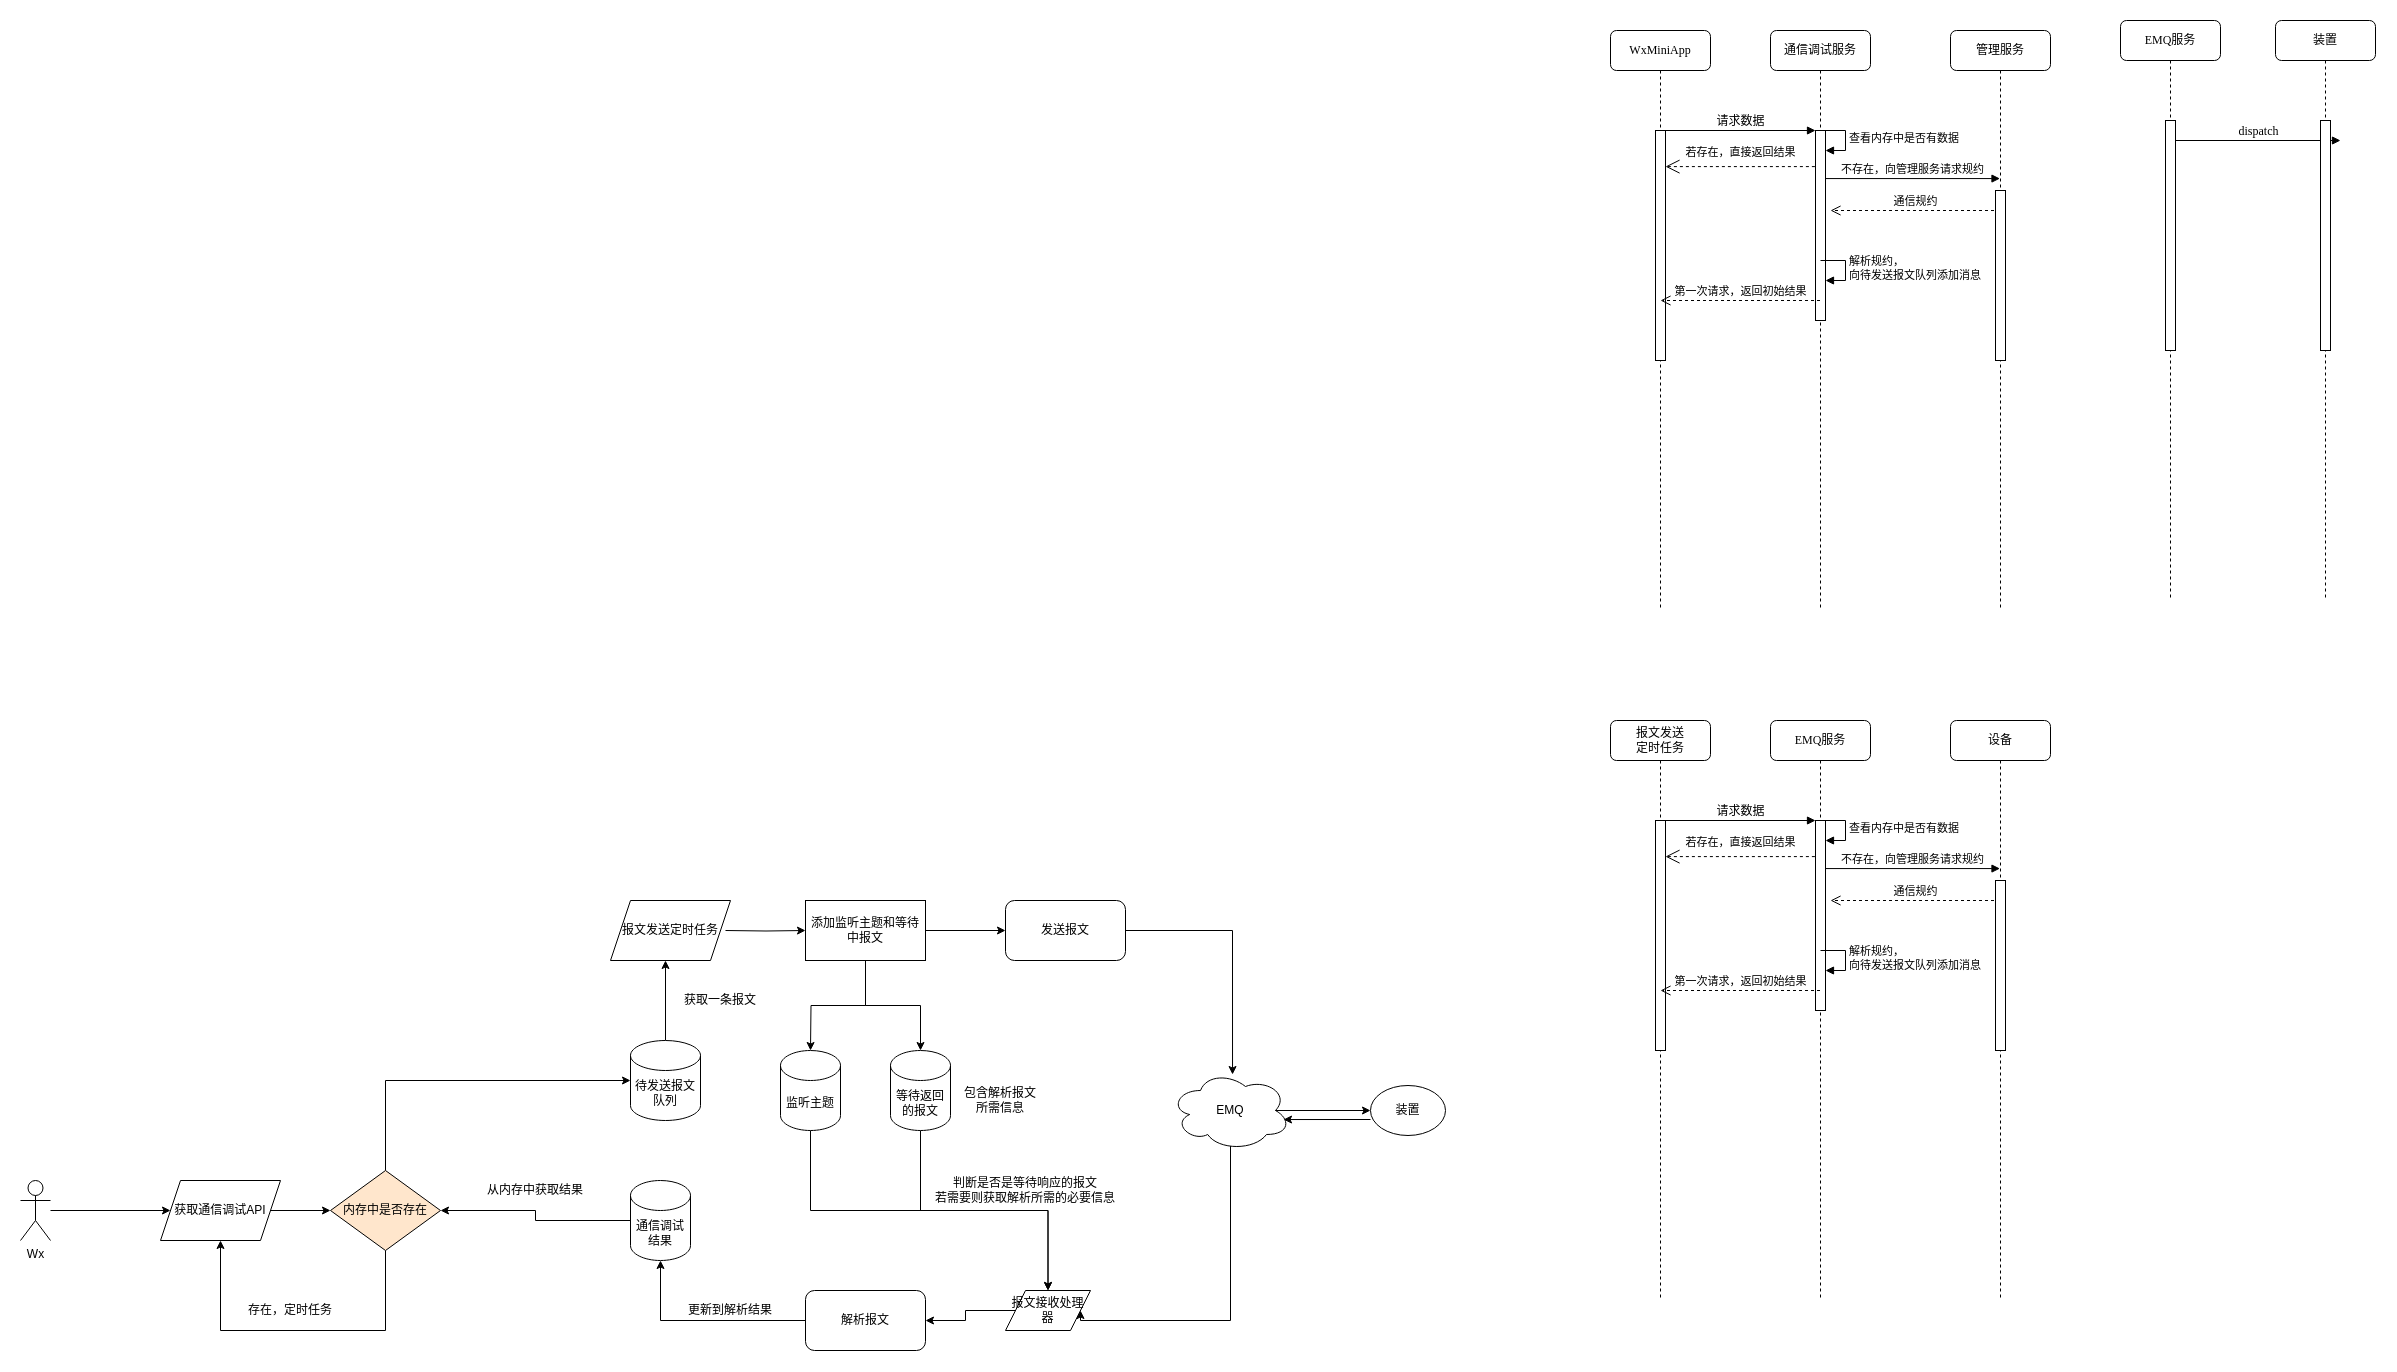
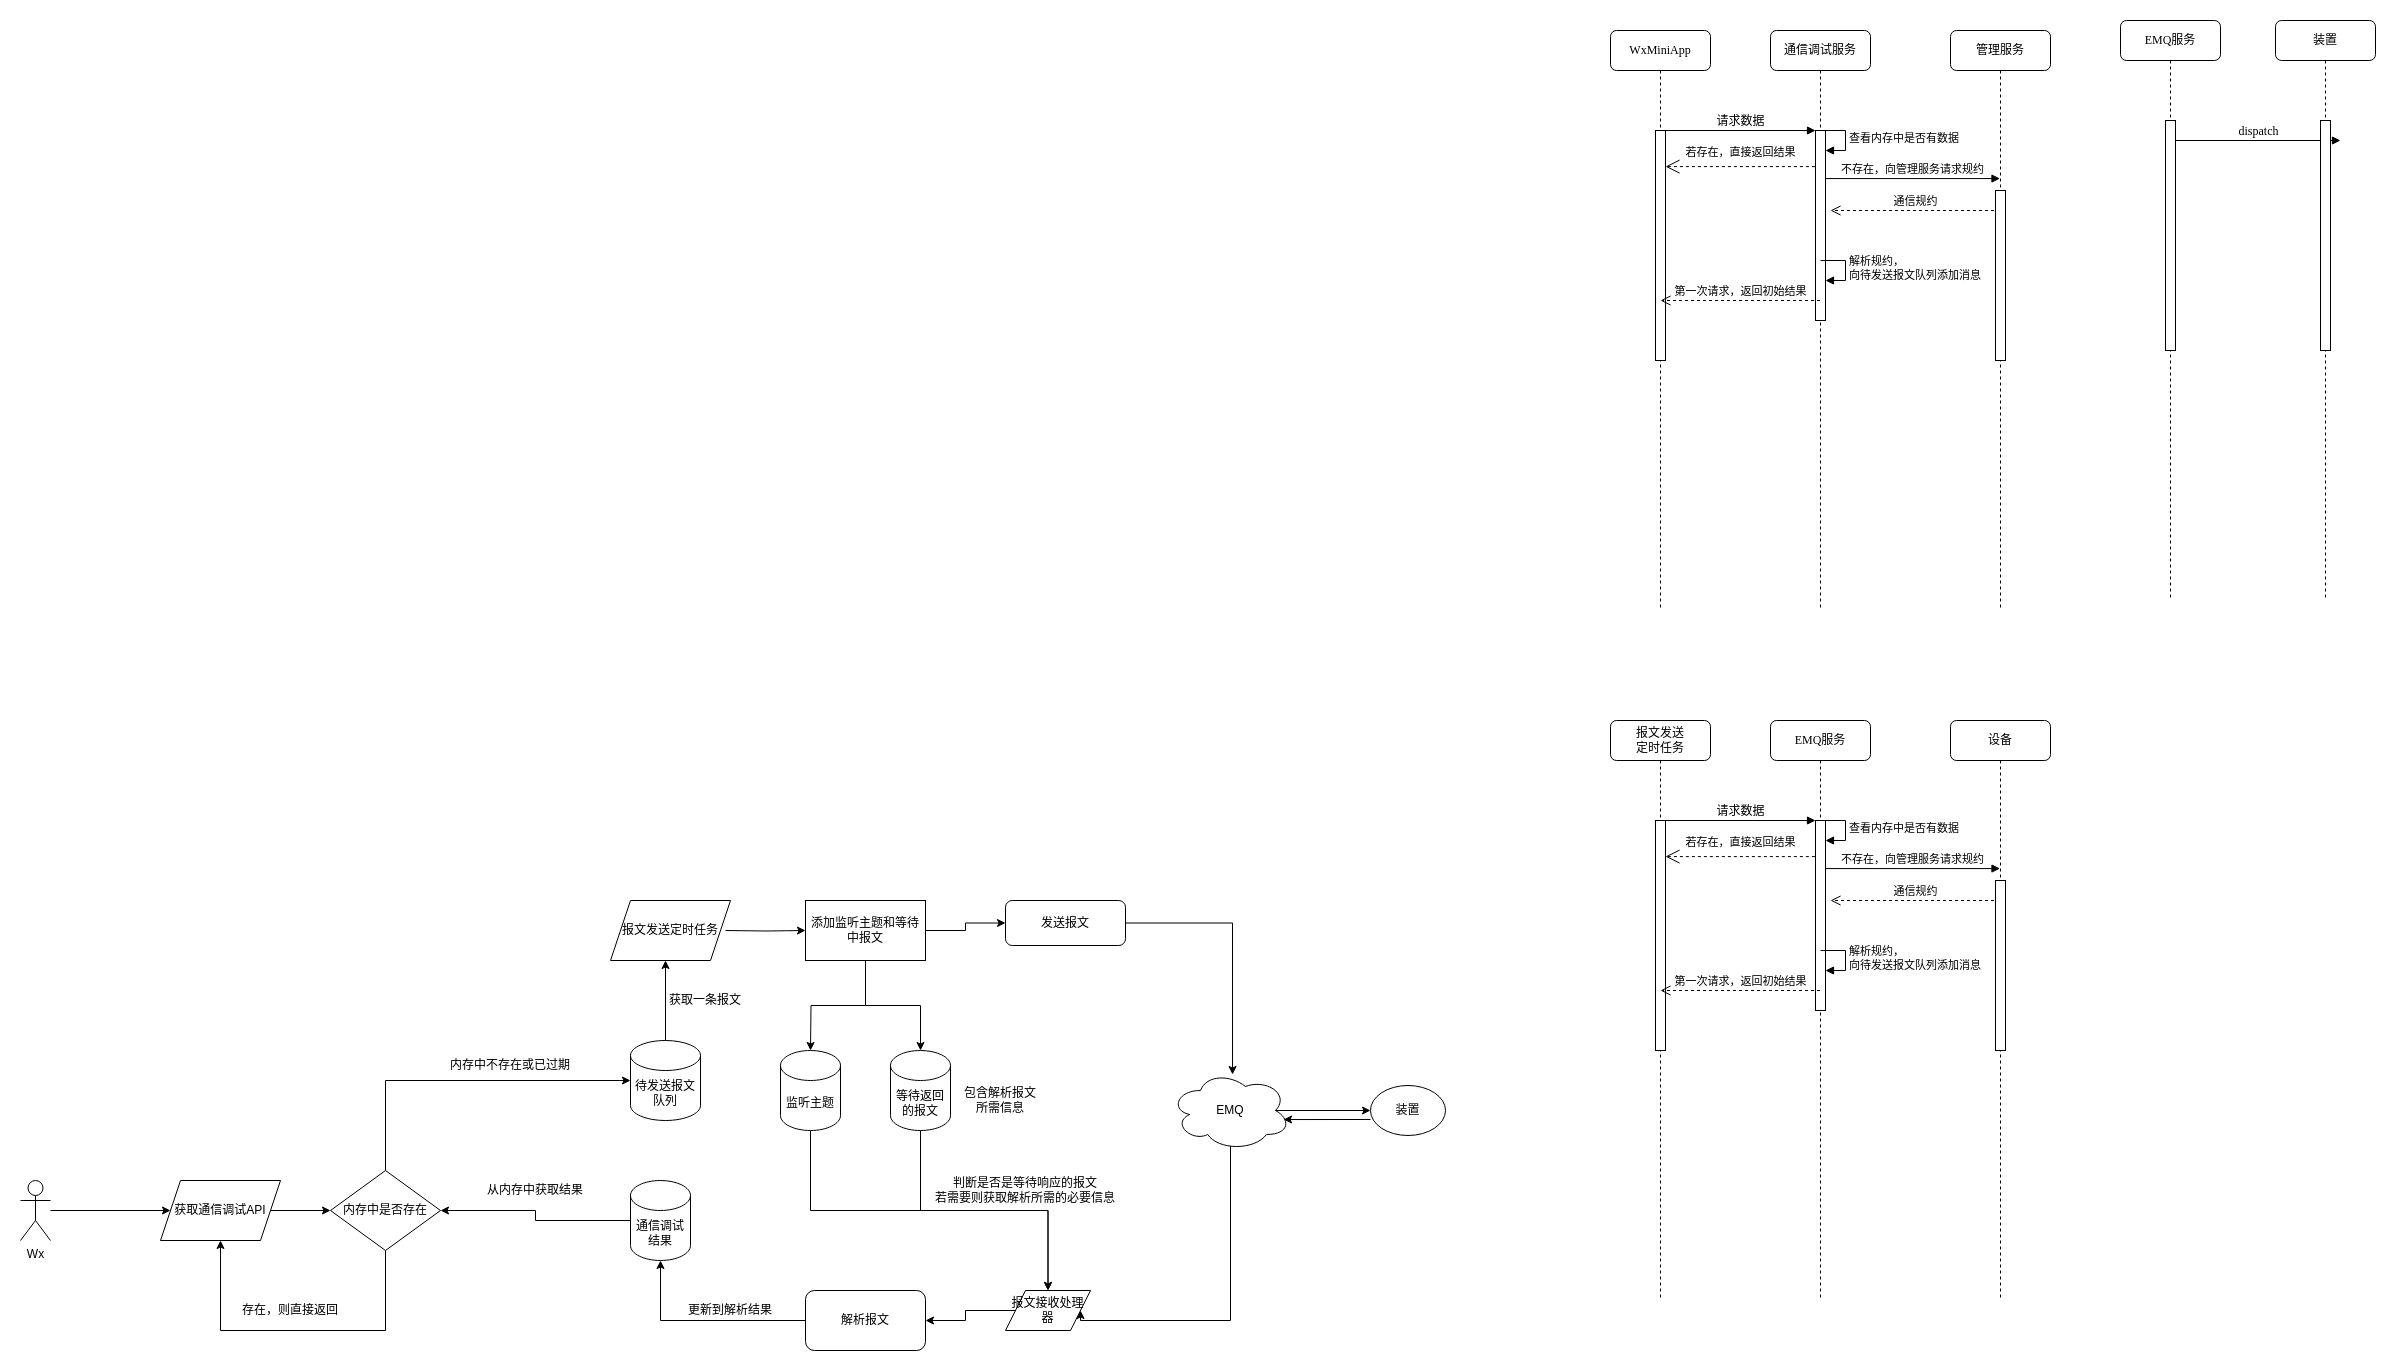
(1066, 931) -> (1066, 923)
(721, 1001) -> (706, 1001)
none -> (511, 1066)
(386, 1211) -> (386, 1211)
(291, 1311) -> (291, 1311)
